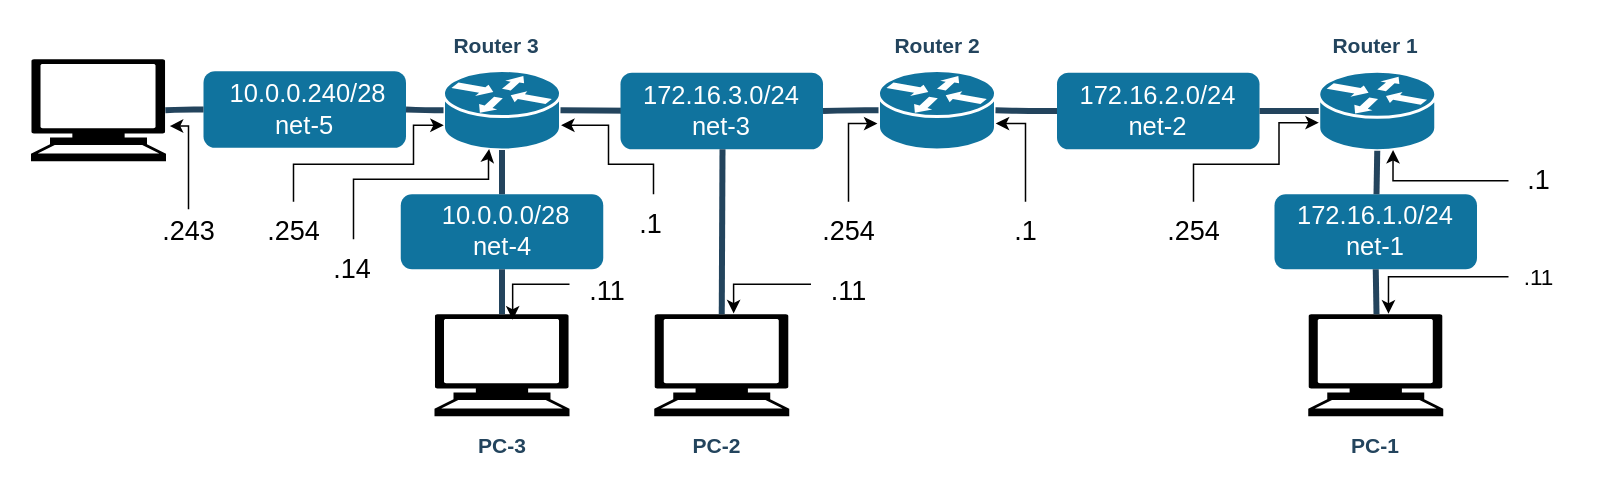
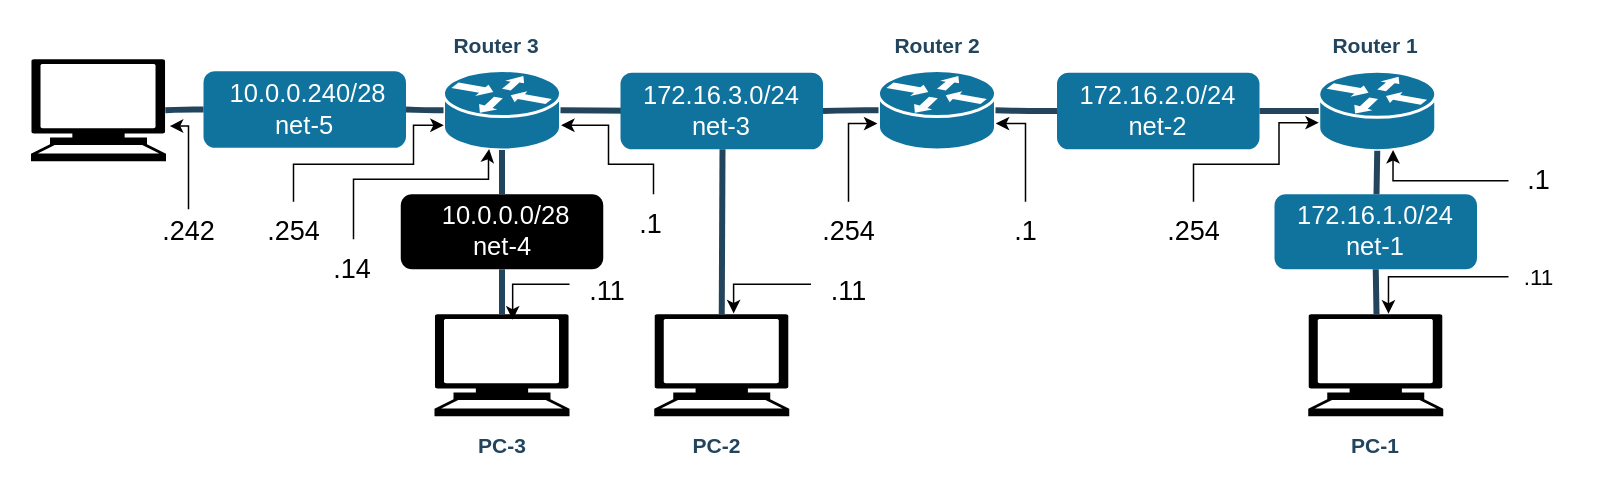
(189, 232) -> (189, 232)
(502, 232) -> (502, 232)
